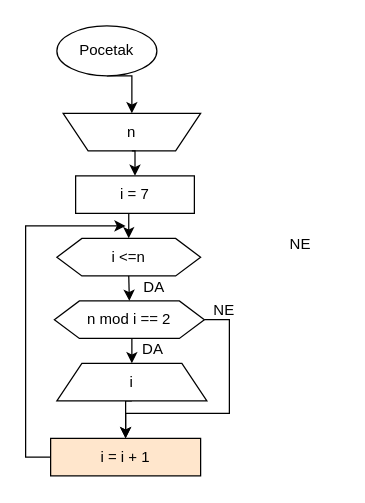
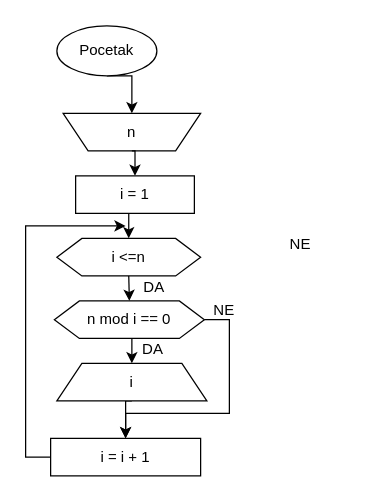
(135, 194) -> (135, 194)
(129, 319) -> (129, 319)
(126, 457) -> (126, 457)
